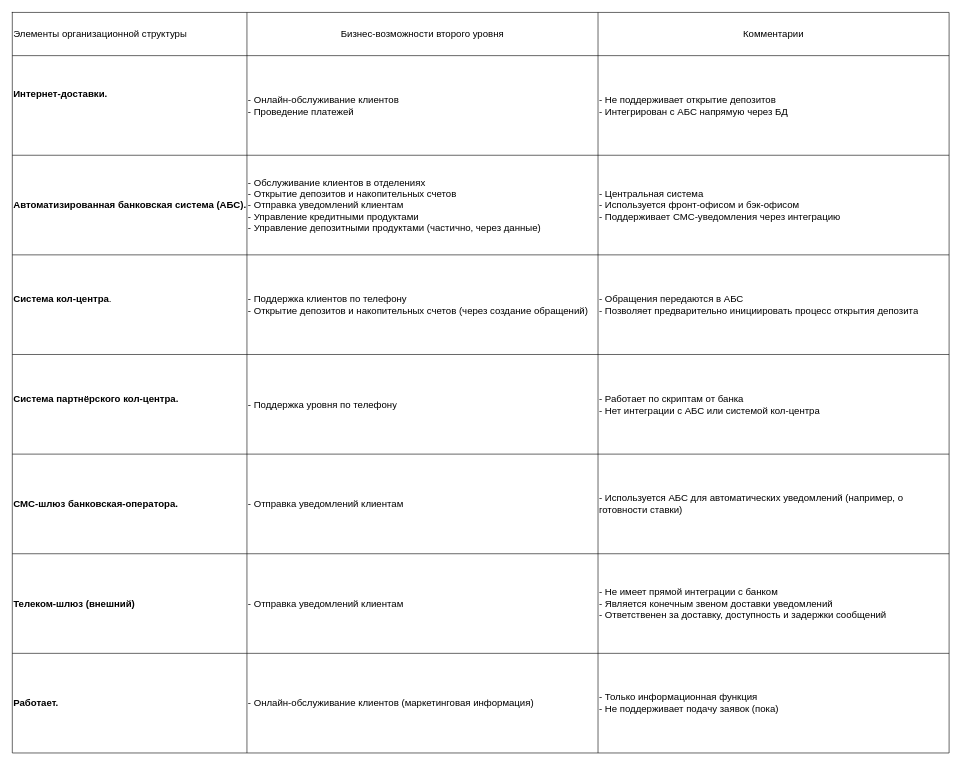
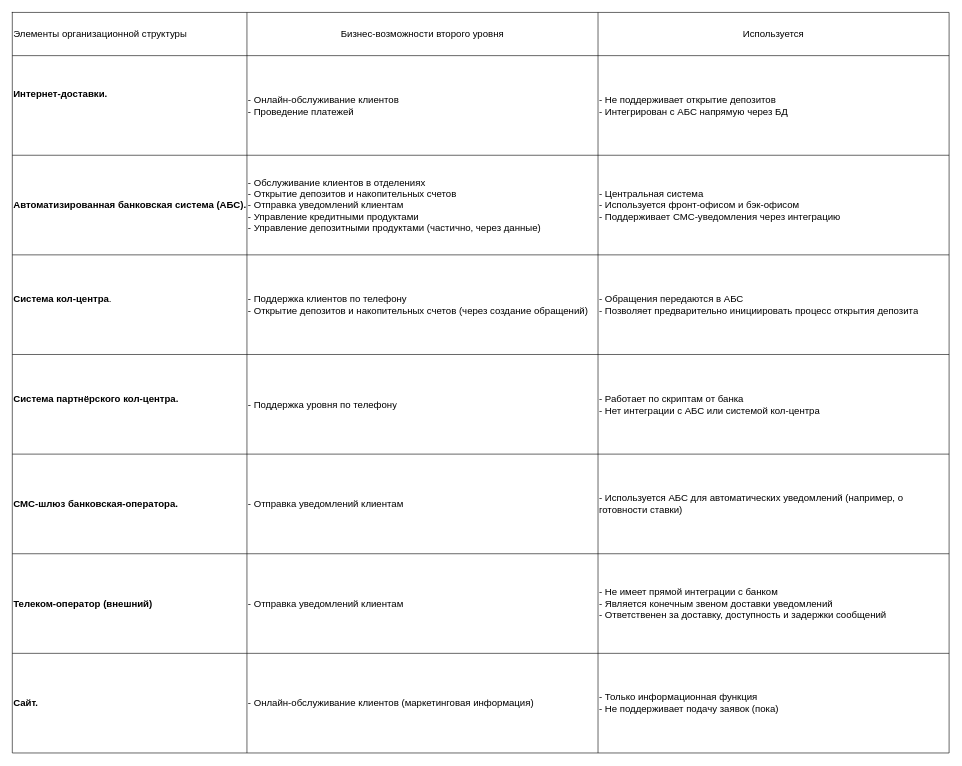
(773, 34) -> (773, 34)
(71, 603) -> (82, 603)
(36, 703) -> (26, 703)
